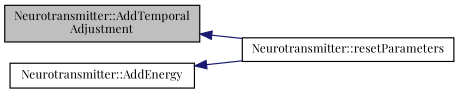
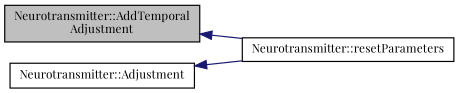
(102, 76) -> (102, 76)
